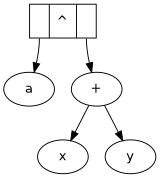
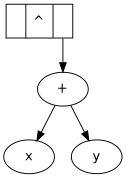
(29, 89) -> none
